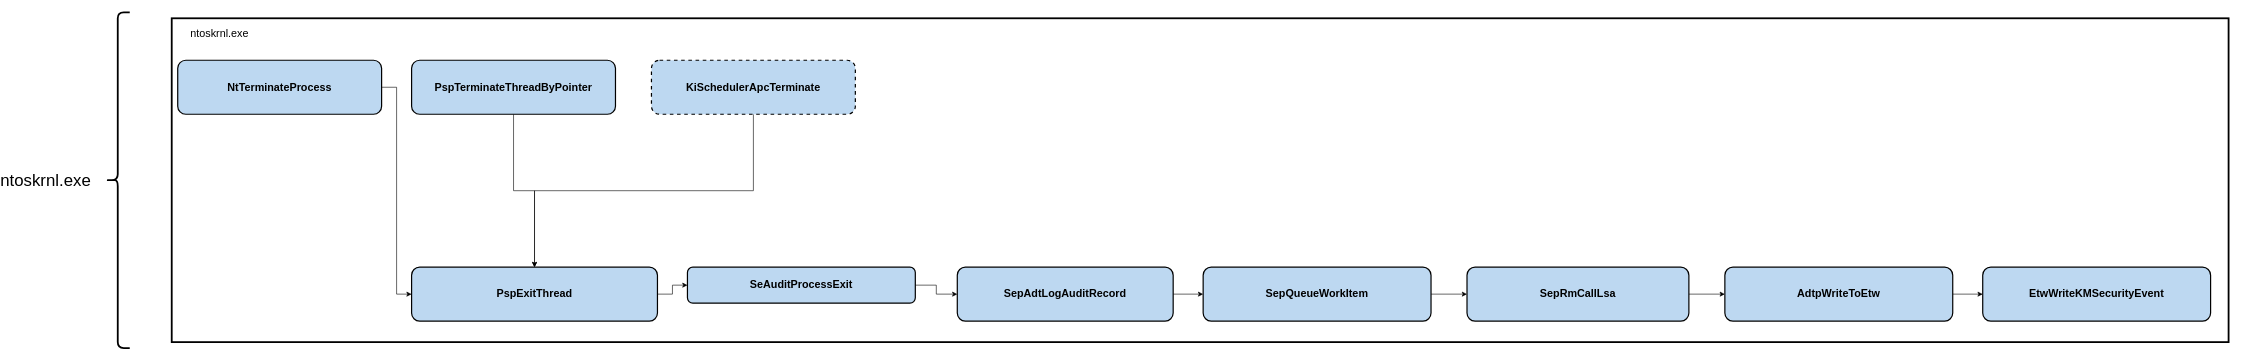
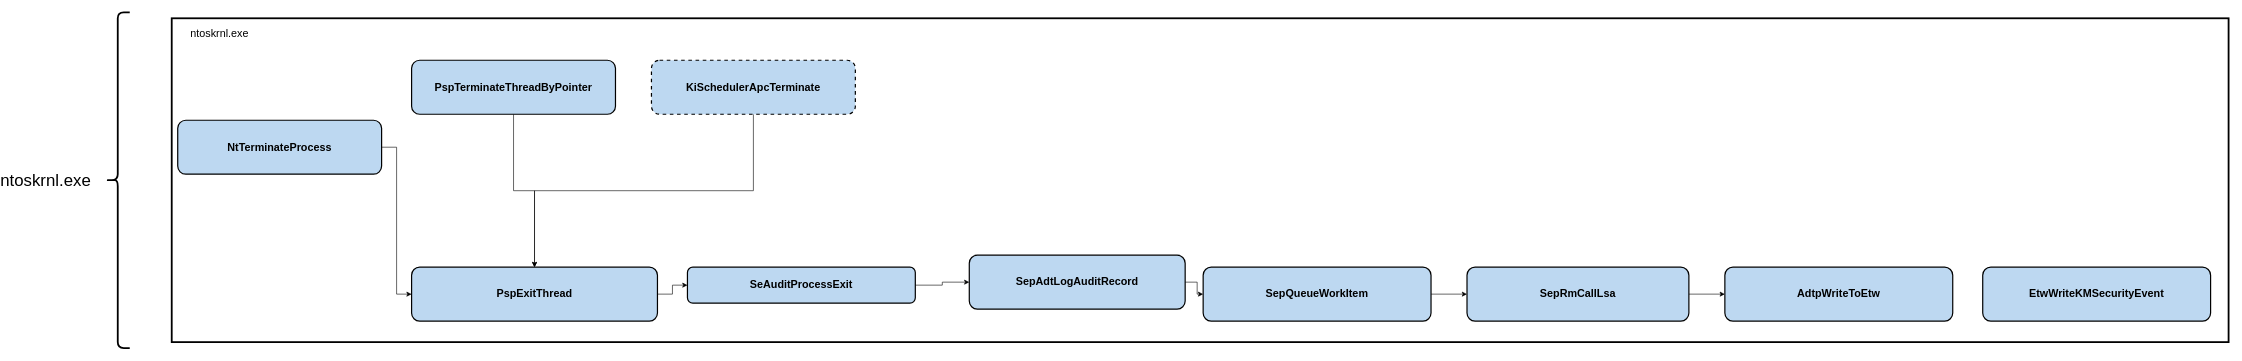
(279, 87) -> (279, 147)
(1065, 294) -> (1077, 282)
(1977, 294) -> none
